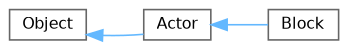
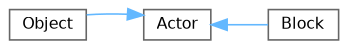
(123, 35) -> (107, 14)
